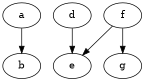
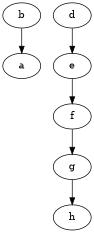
(22, 37) -> (22, 37)
(100, 38) -> (72, 88)
none -> (72, 217)
